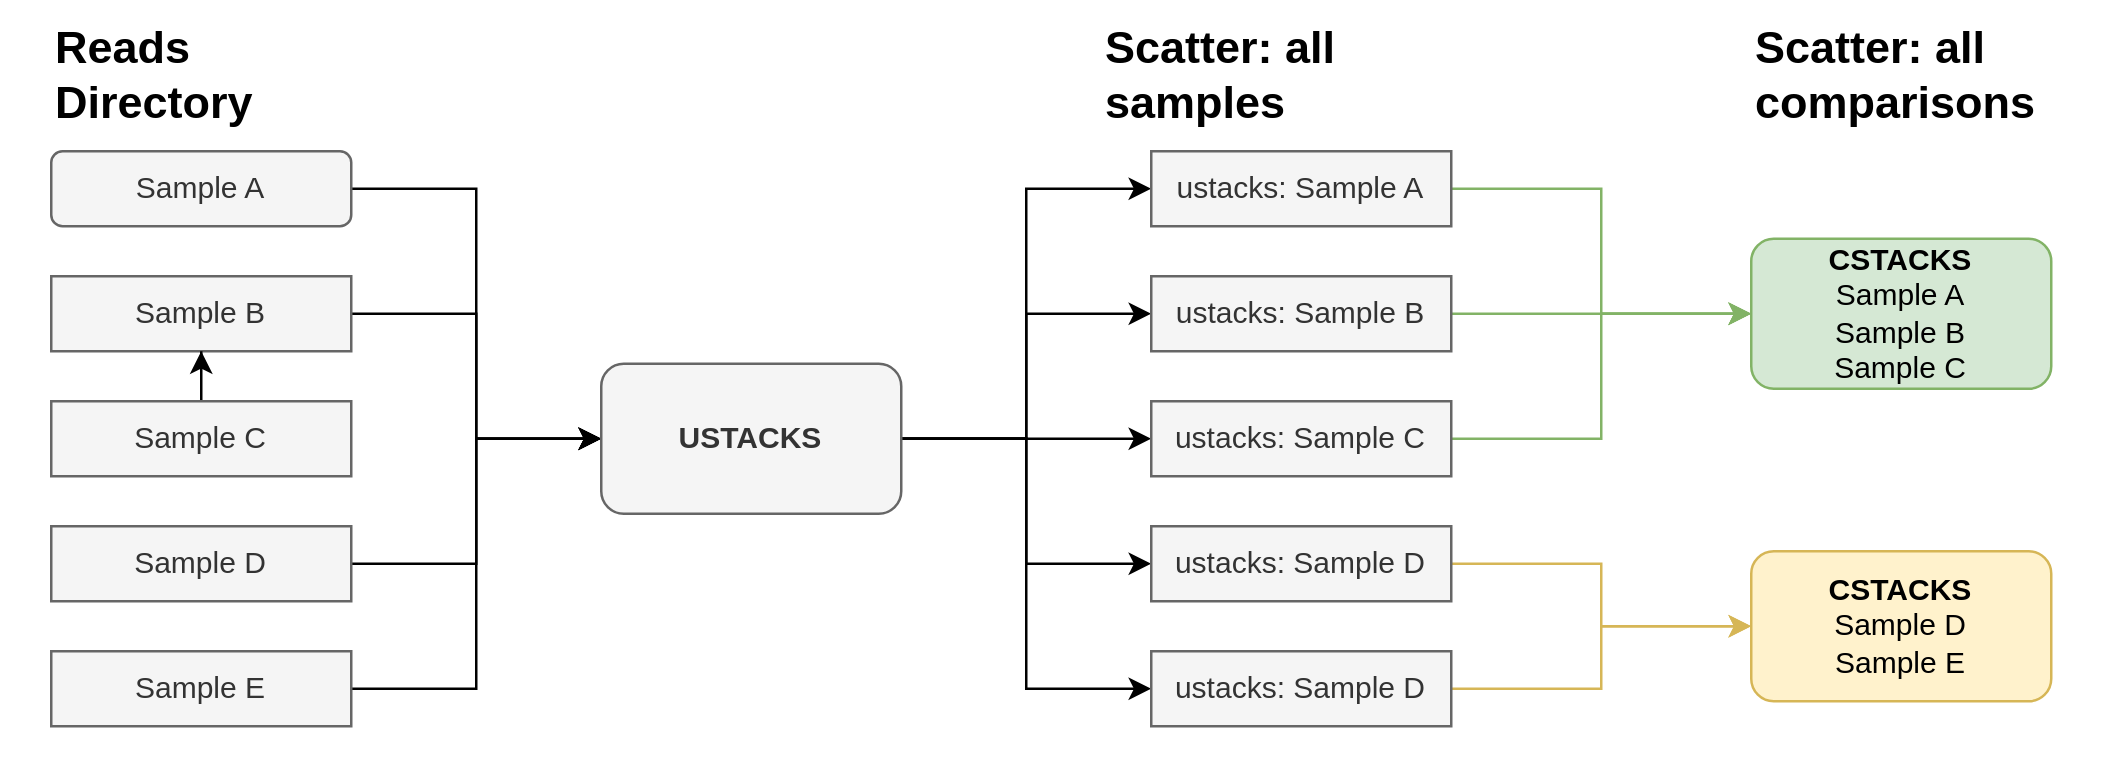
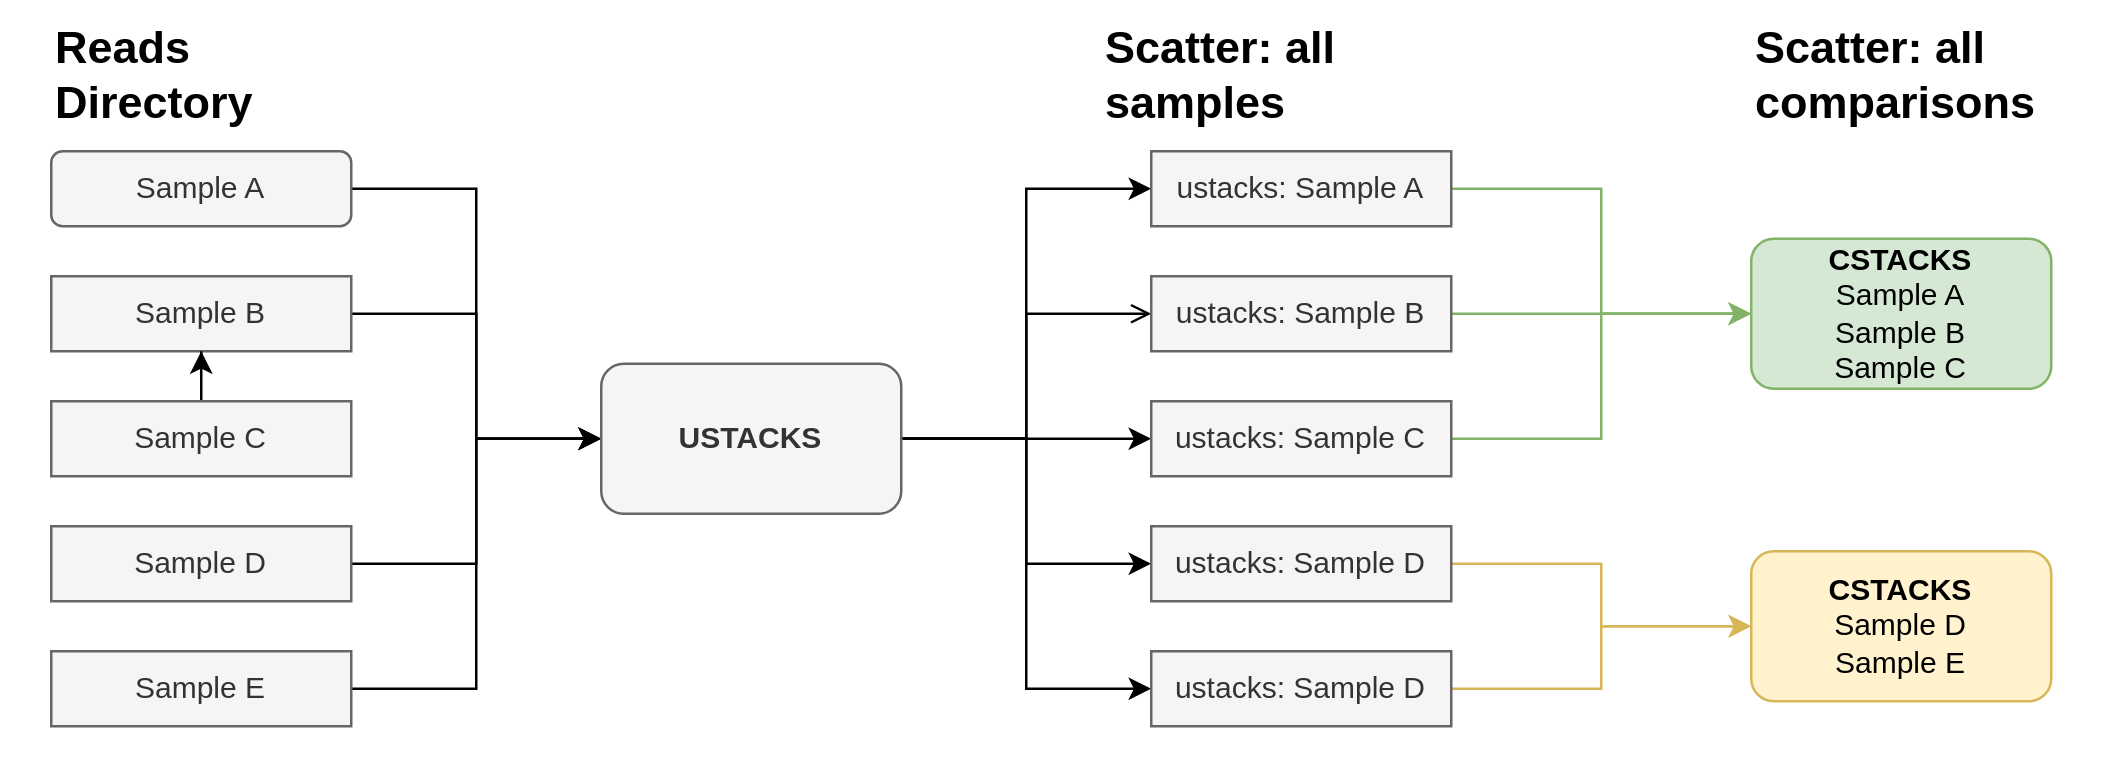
(1133, 314) -> (1137, 314)
